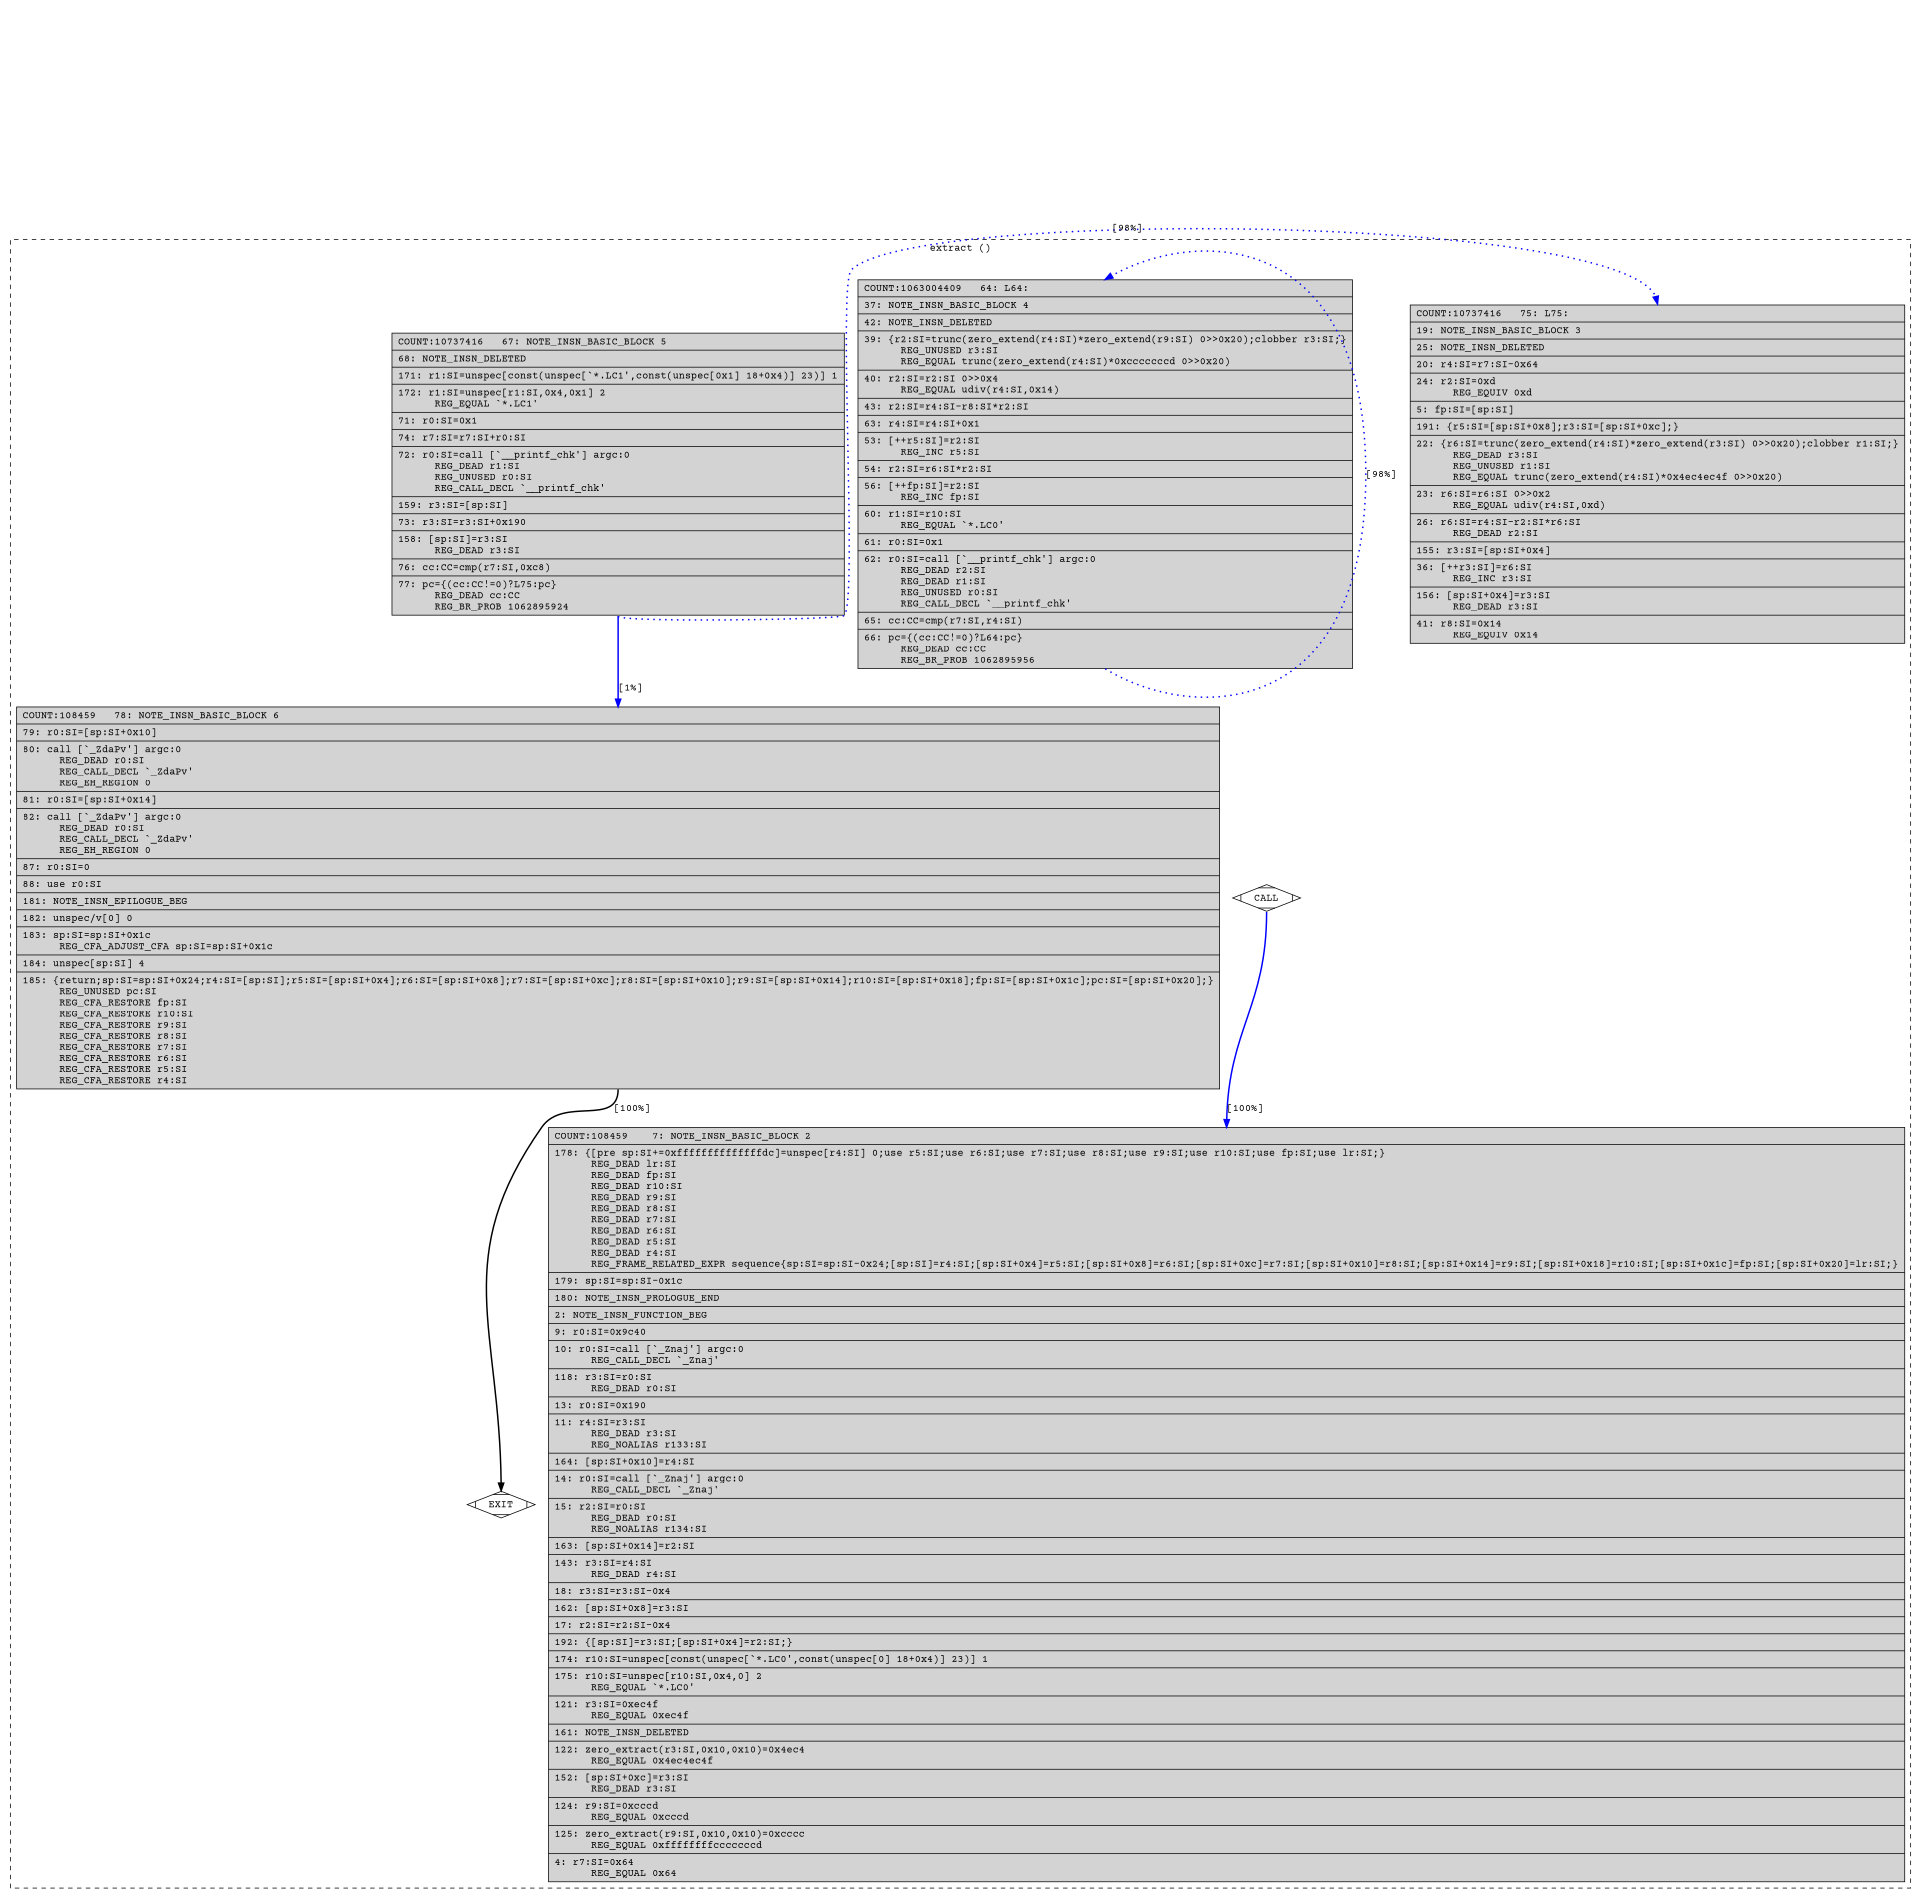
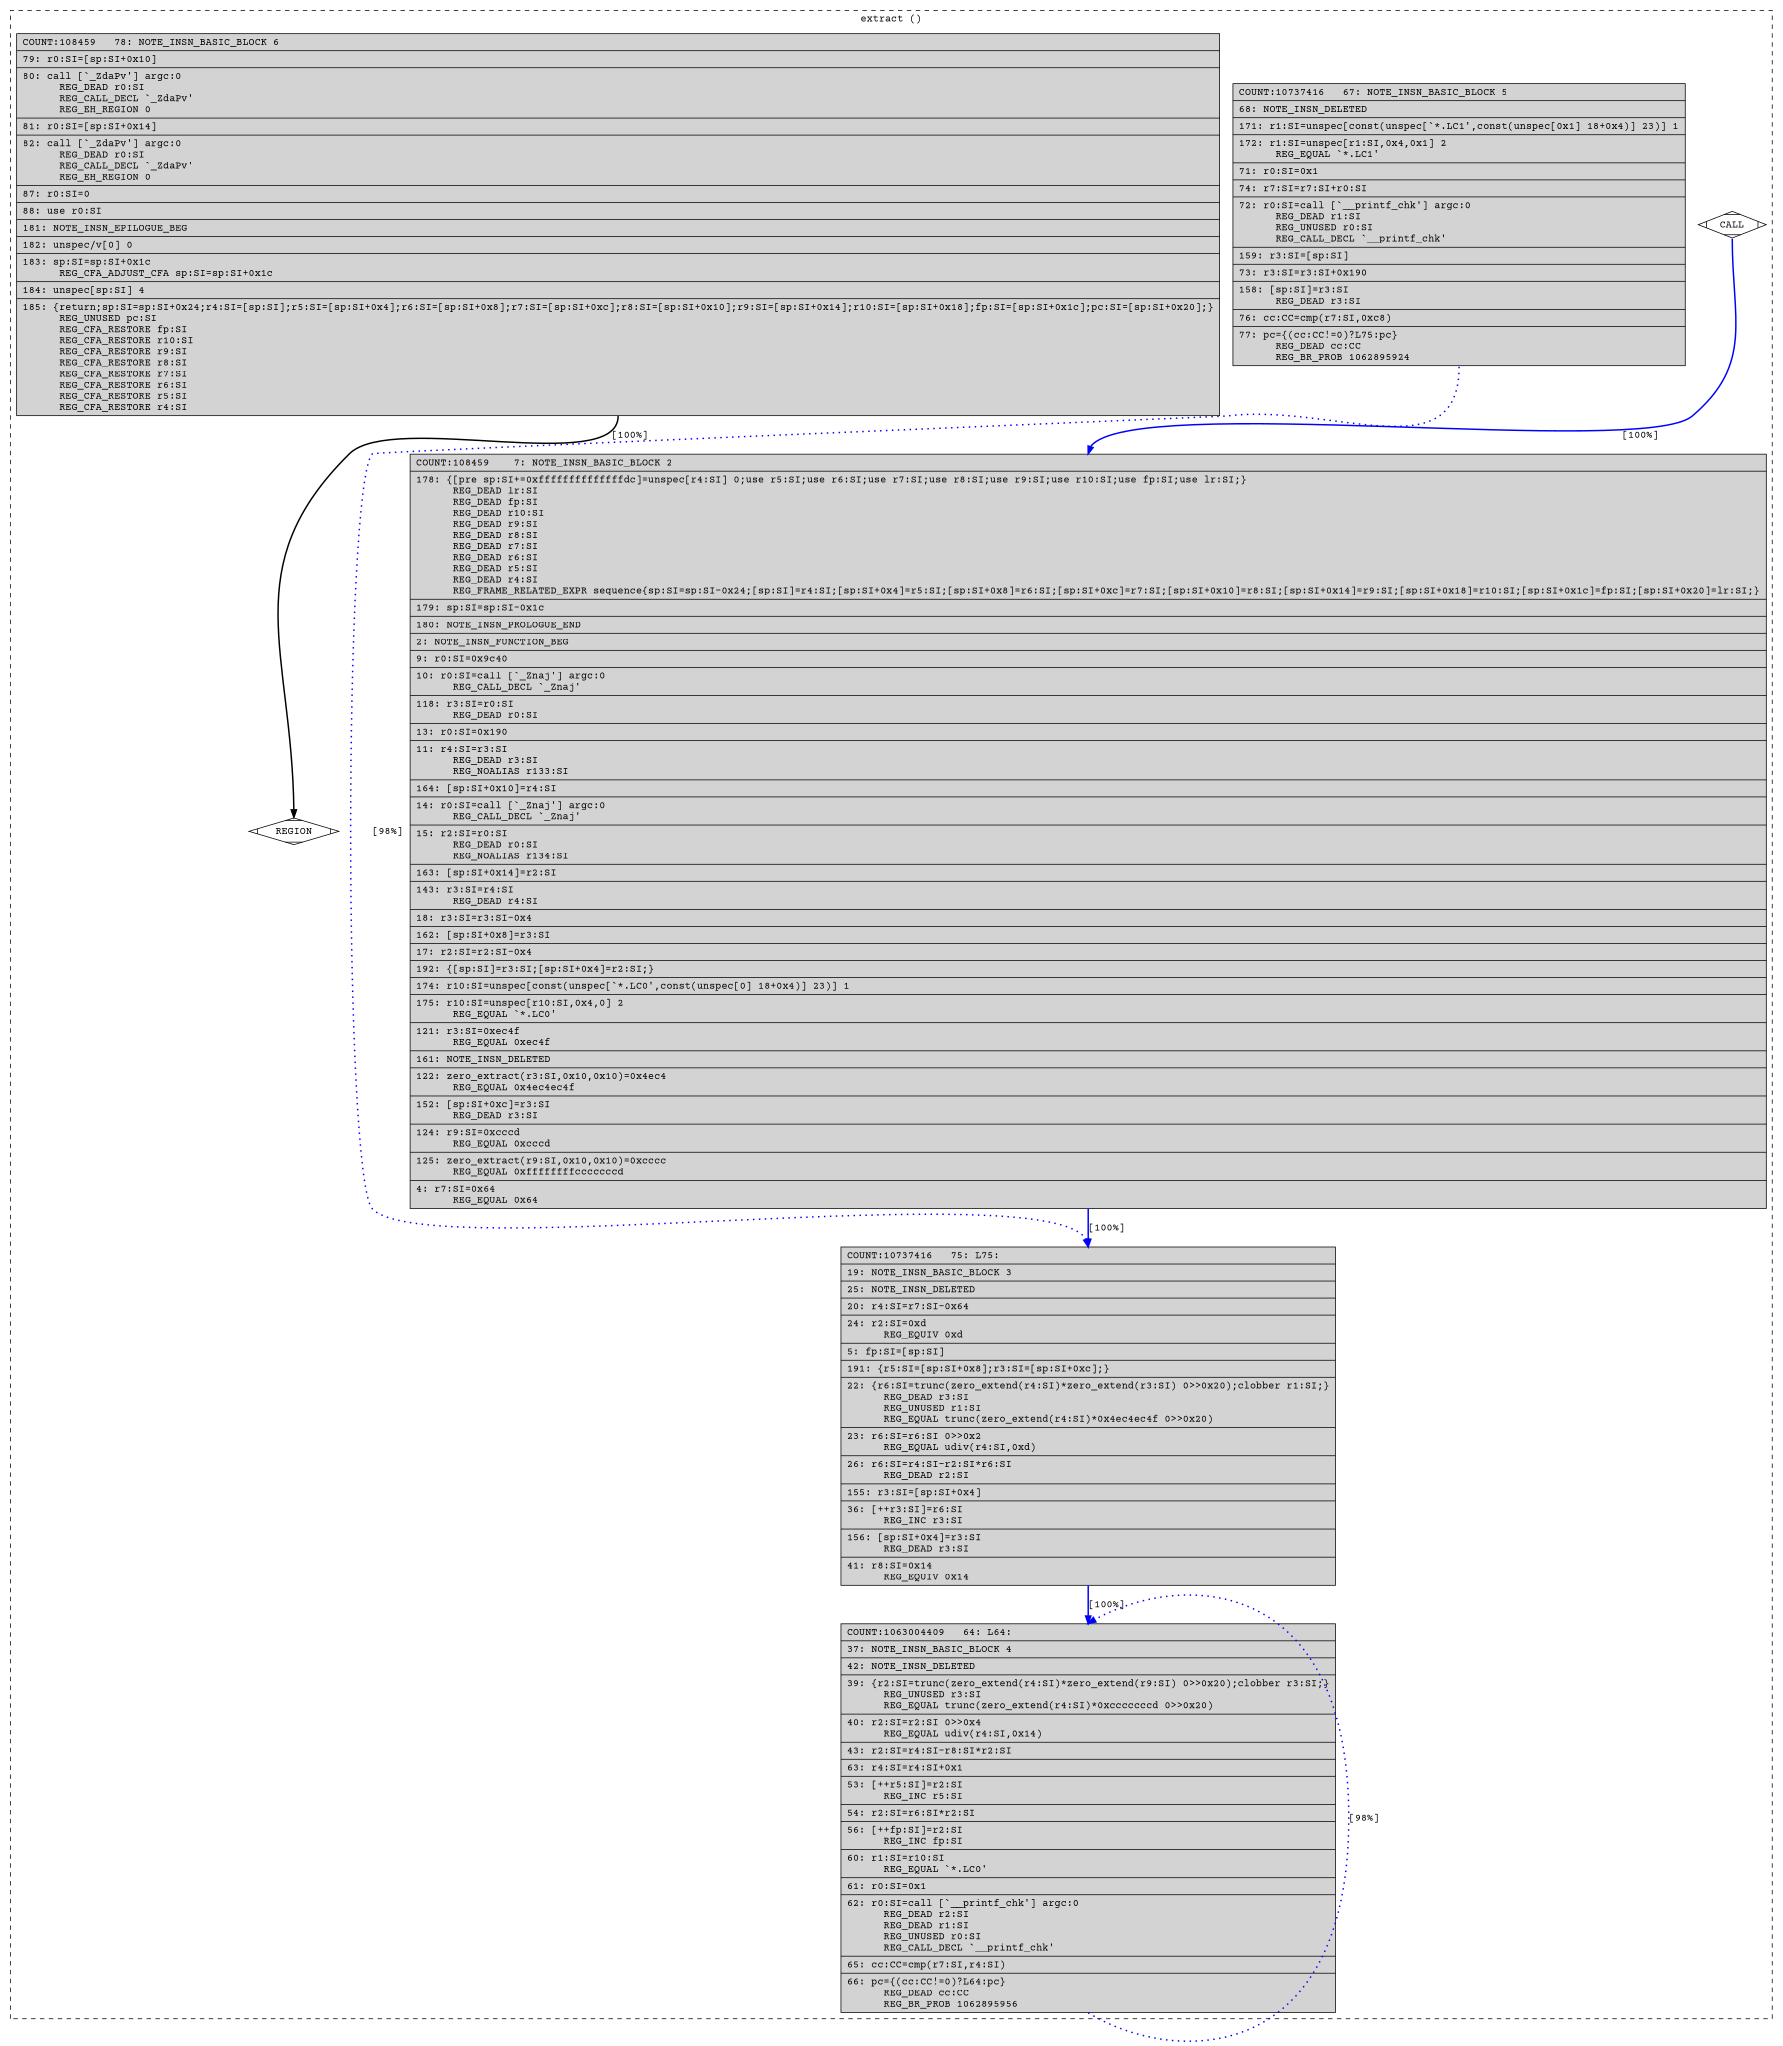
(618, 658) -> none
none -> (1088, 1224)
(501, 1505) -> (294, 831)
none -> (1088, 1601)
